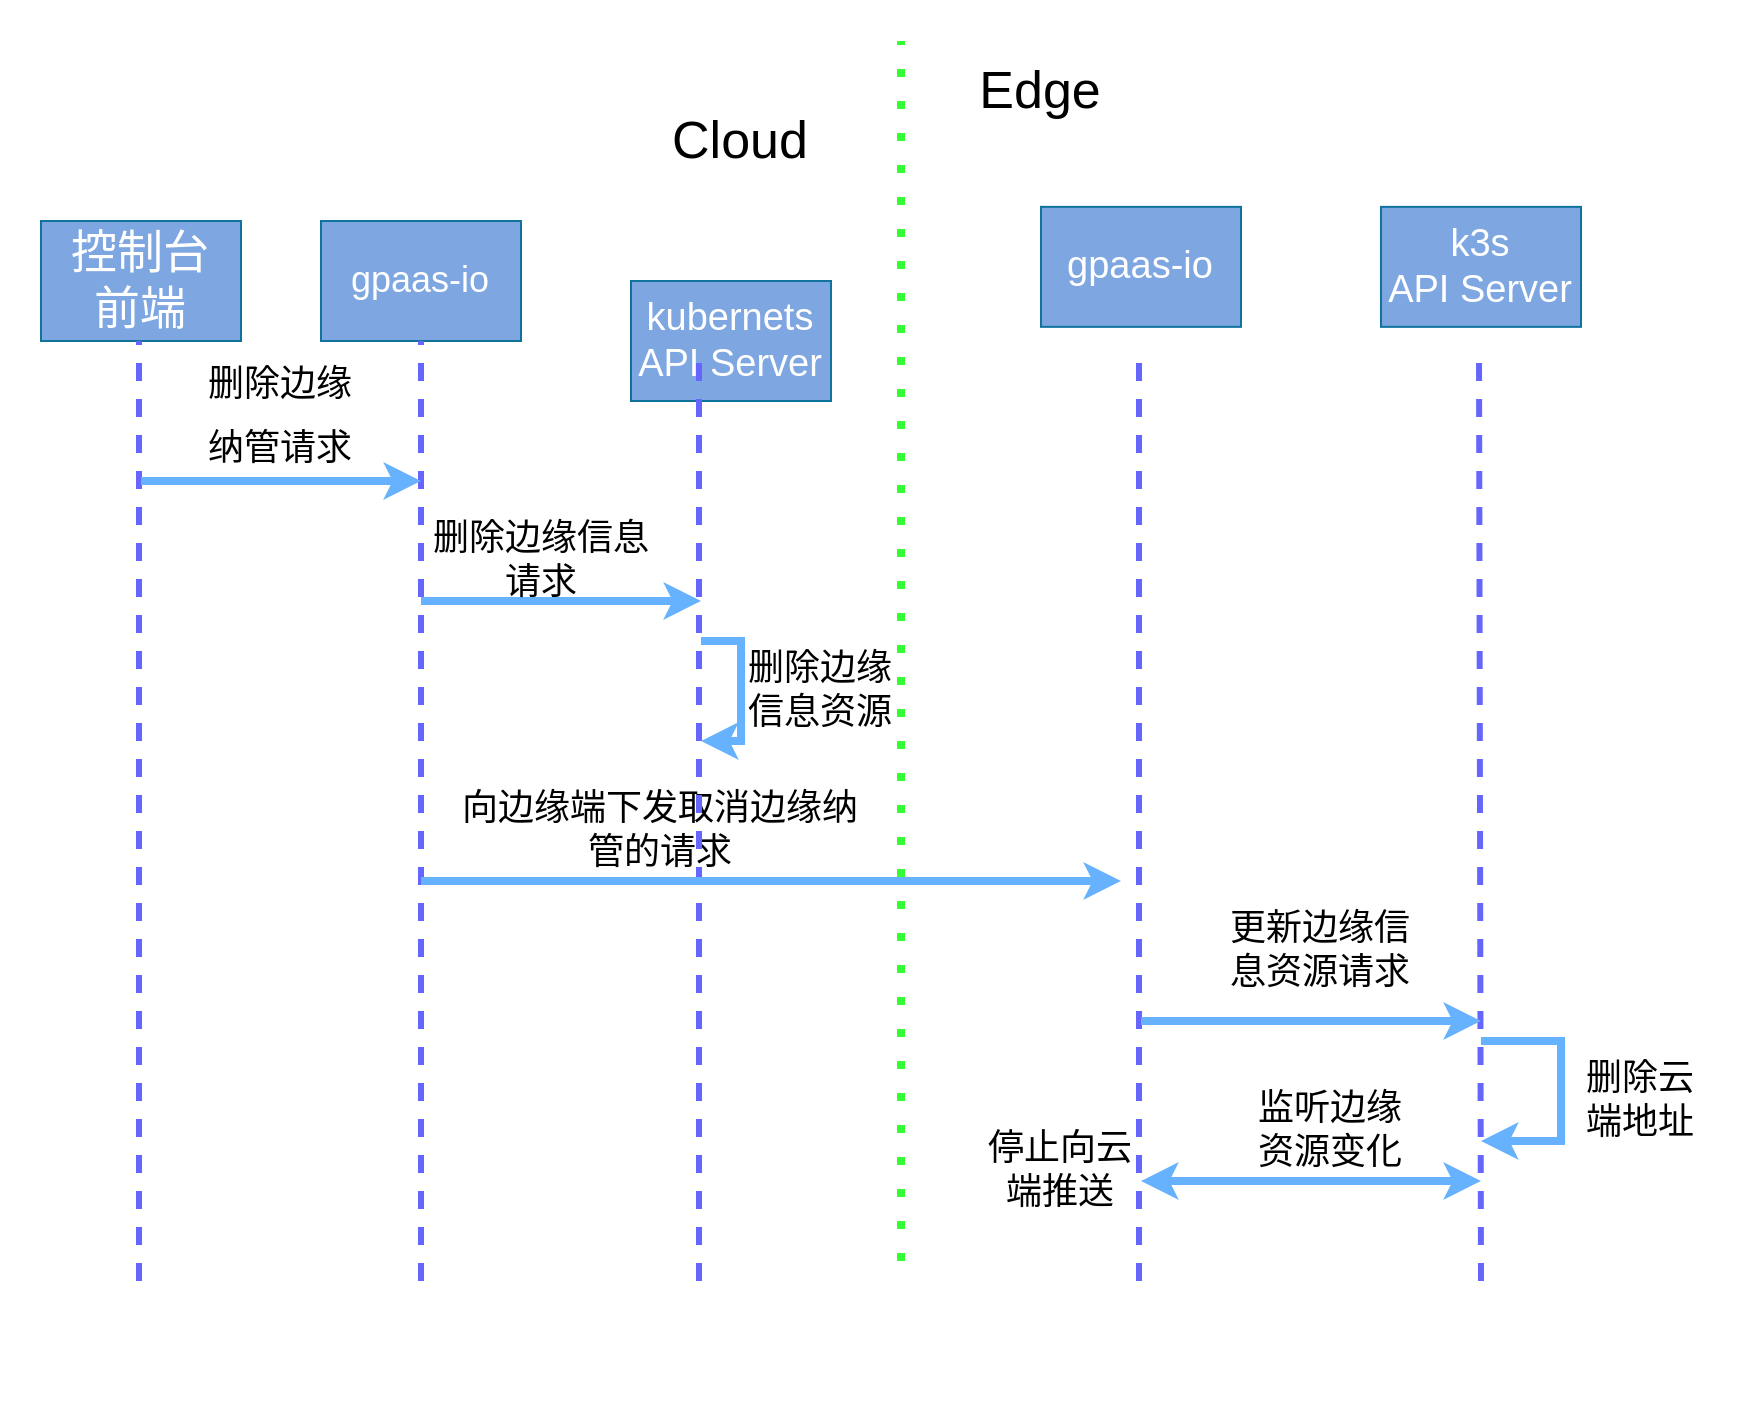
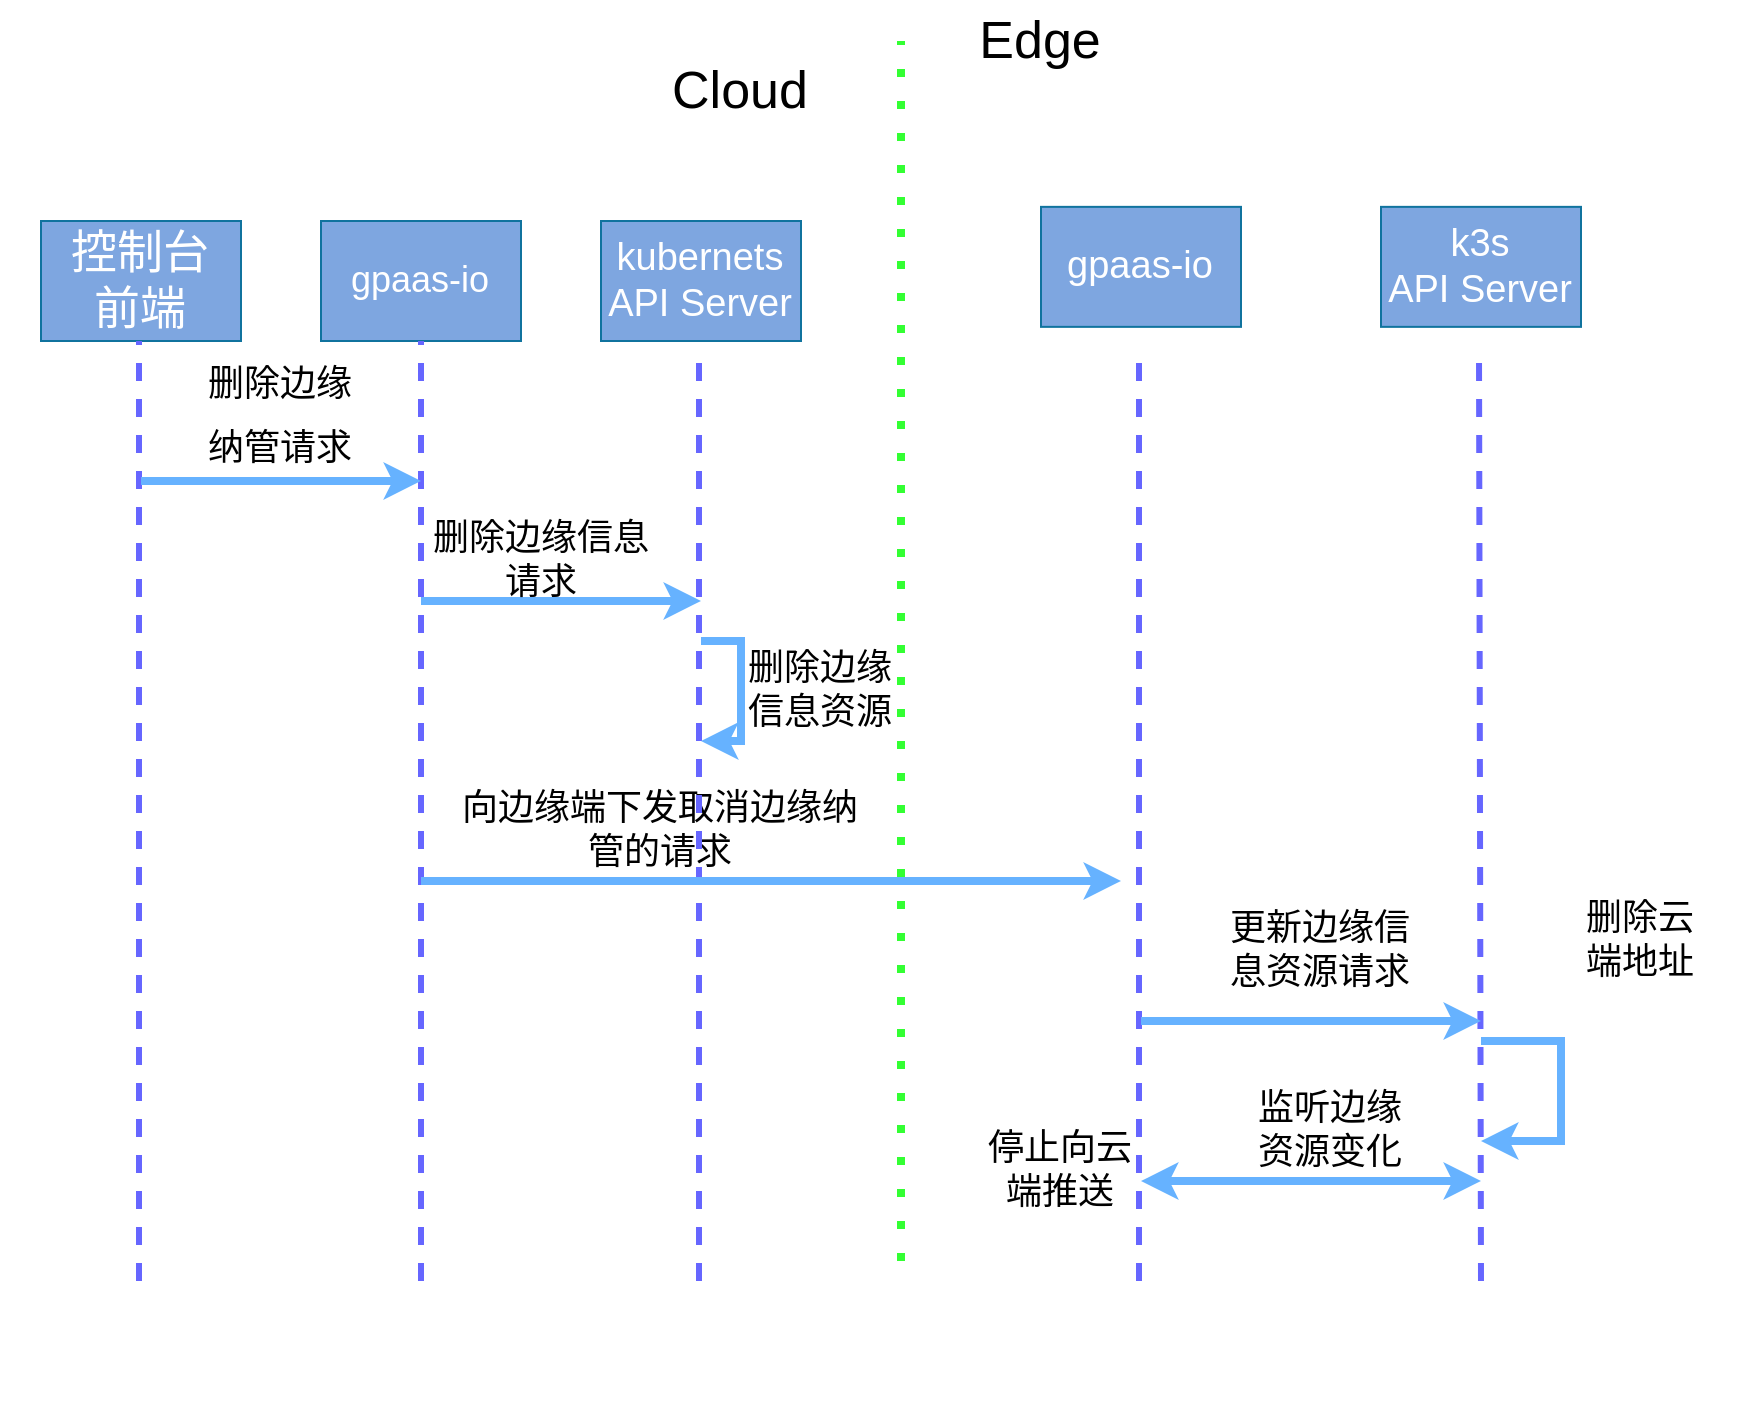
(1041, 91) -> (1041, 41)
(741, 141) -> (741, 91)
(731, 341) -> (701, 281)
(1641, 1101) -> (1641, 941)
